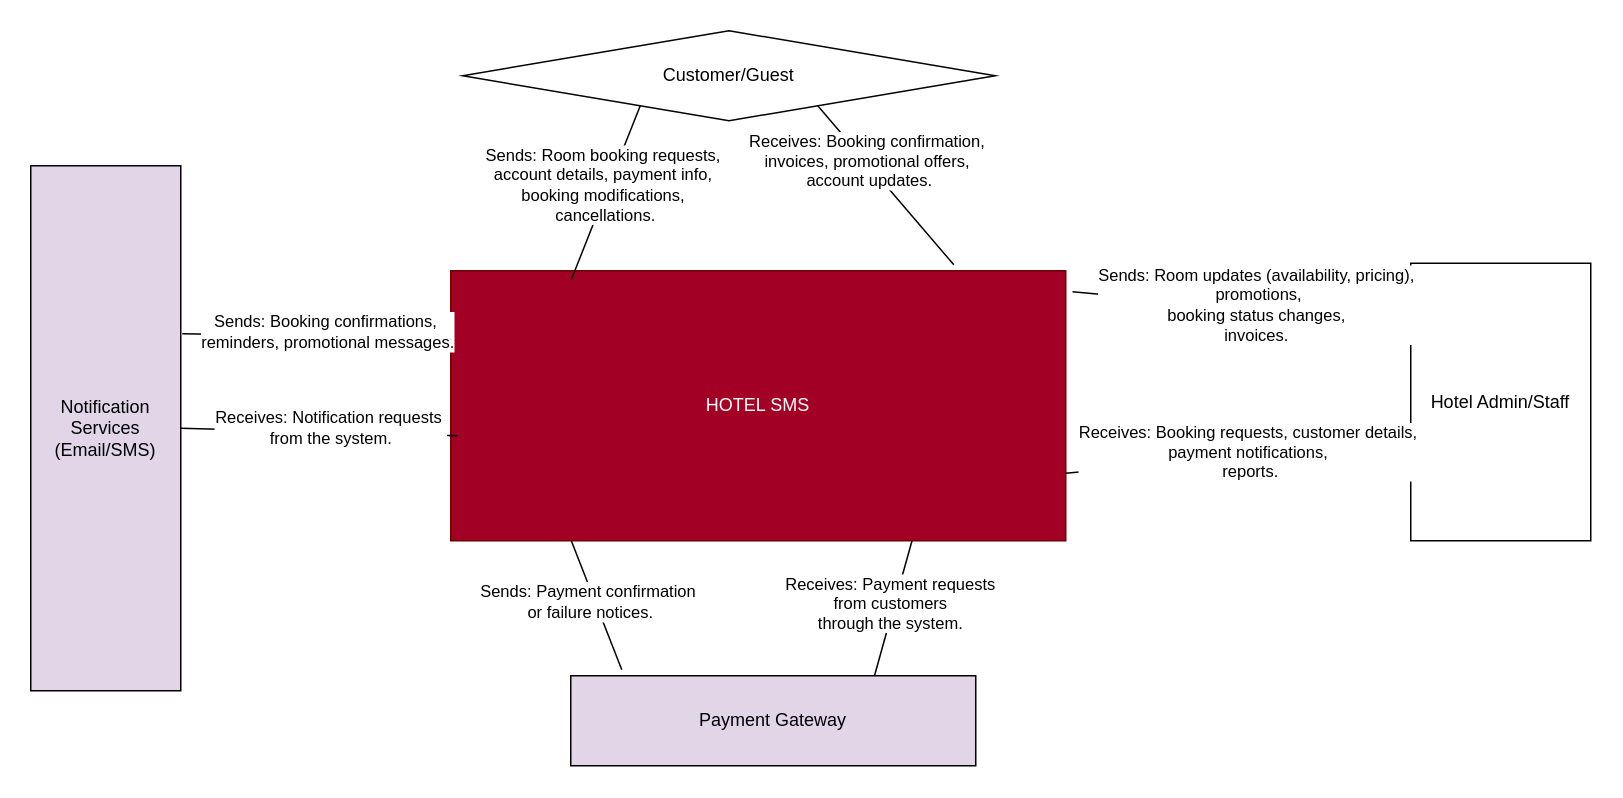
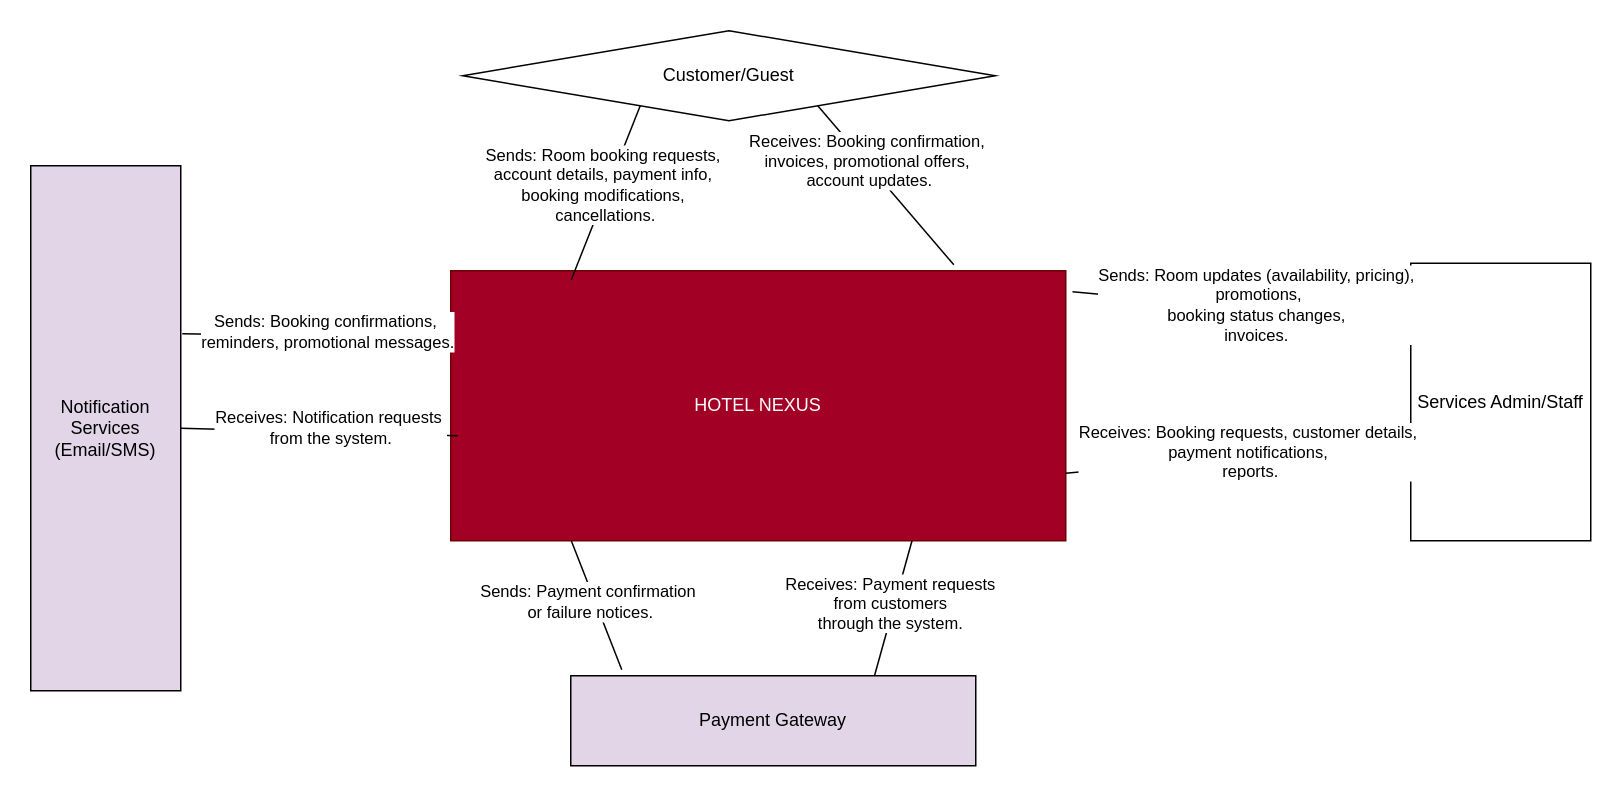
(1501, 403) -> (1501, 403)
(758, 406) -> (758, 406)
